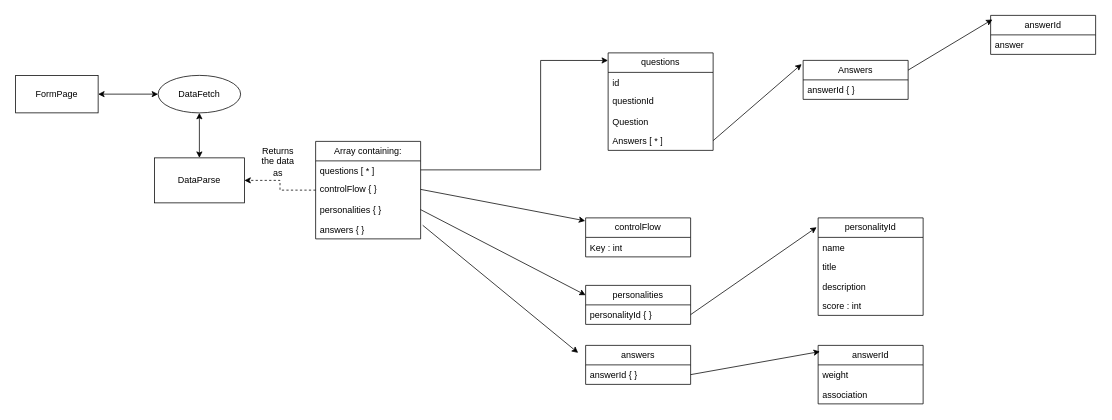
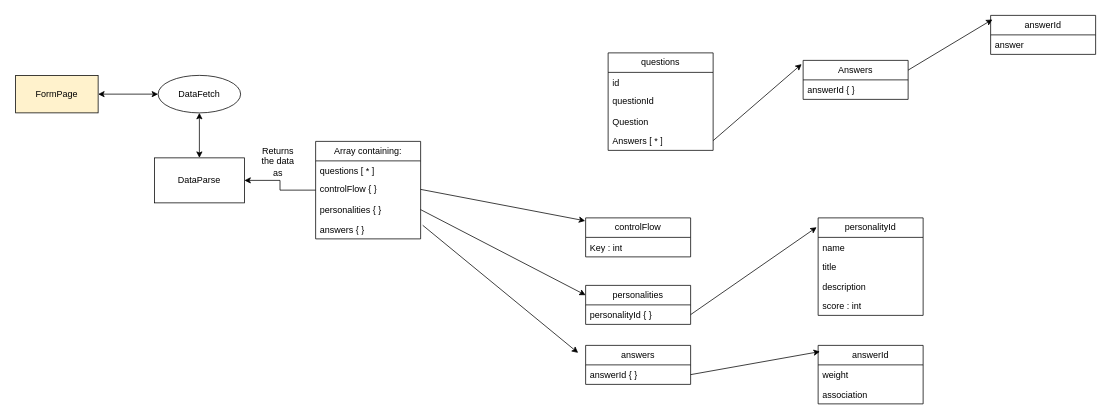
(540, 86) -> none
(57, 94) -> (57, 94)
(280, 188) -> (280, 188)
